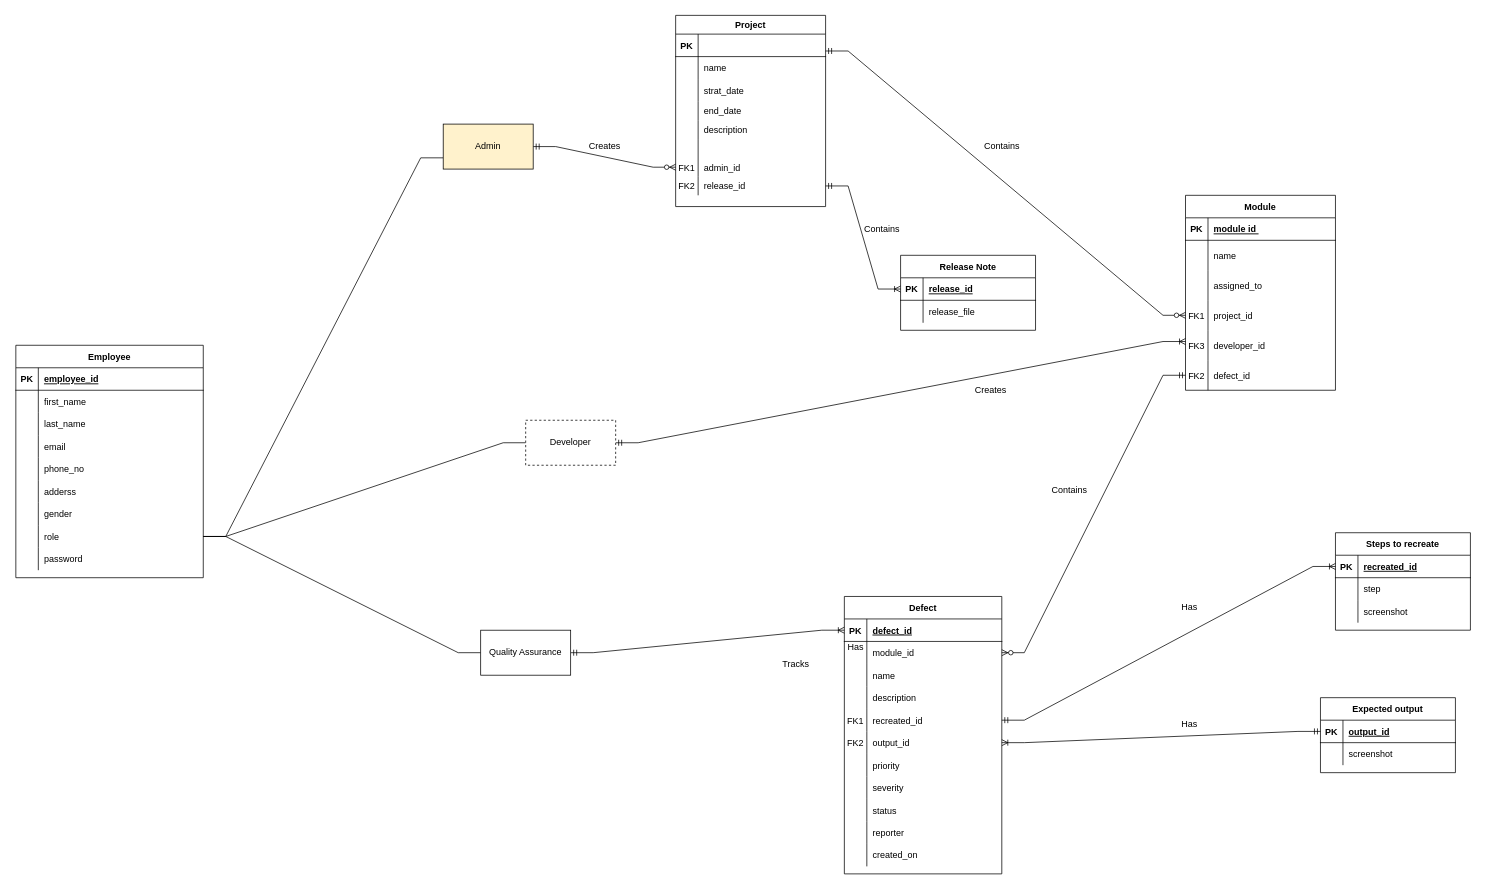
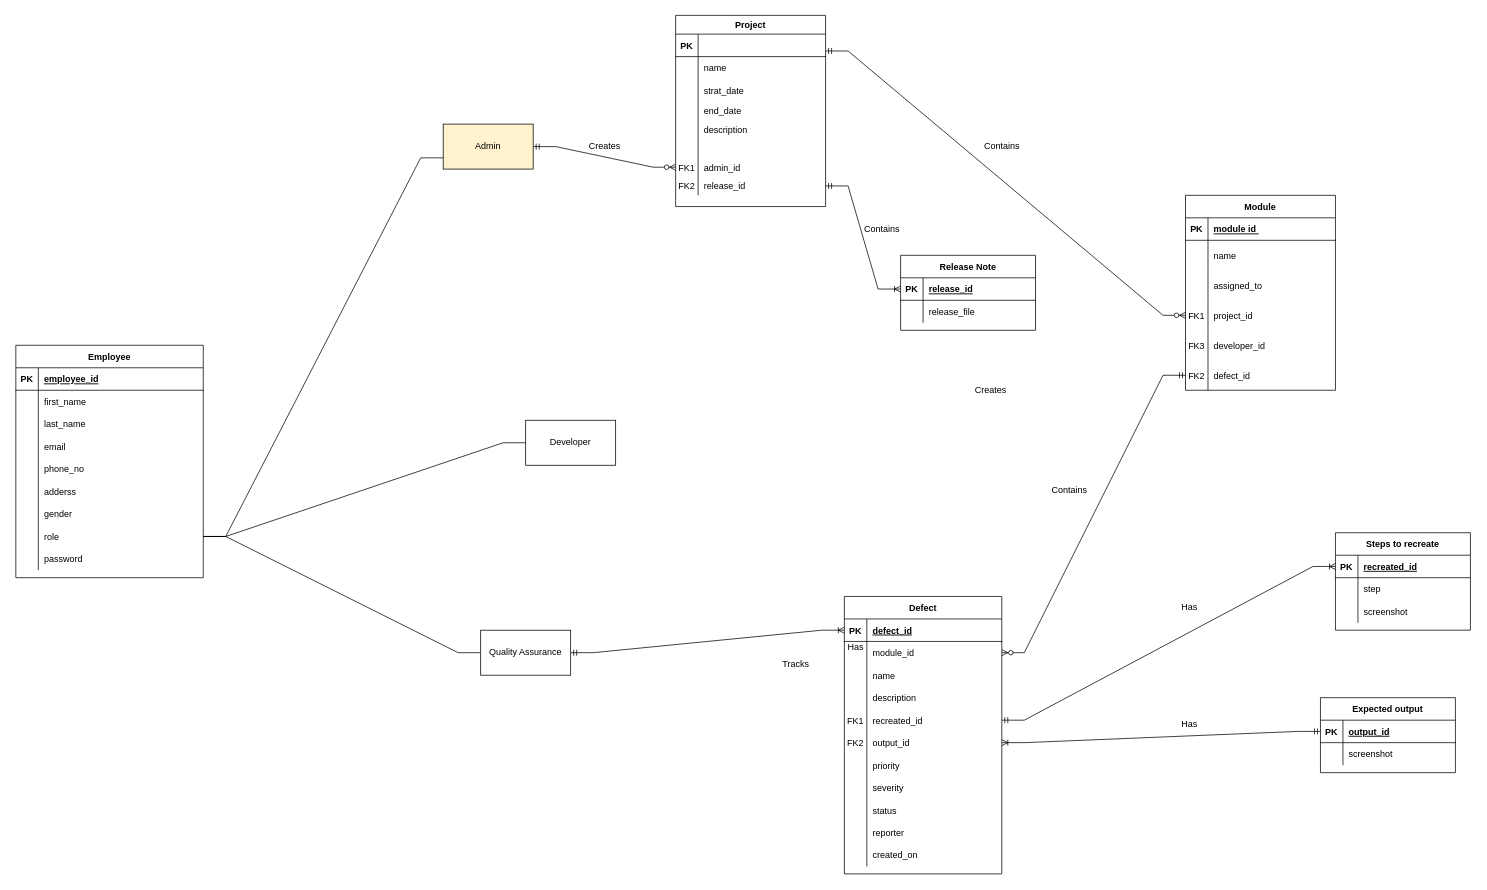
(899, 392) -> none
(570, 443) -> (570, 443)
